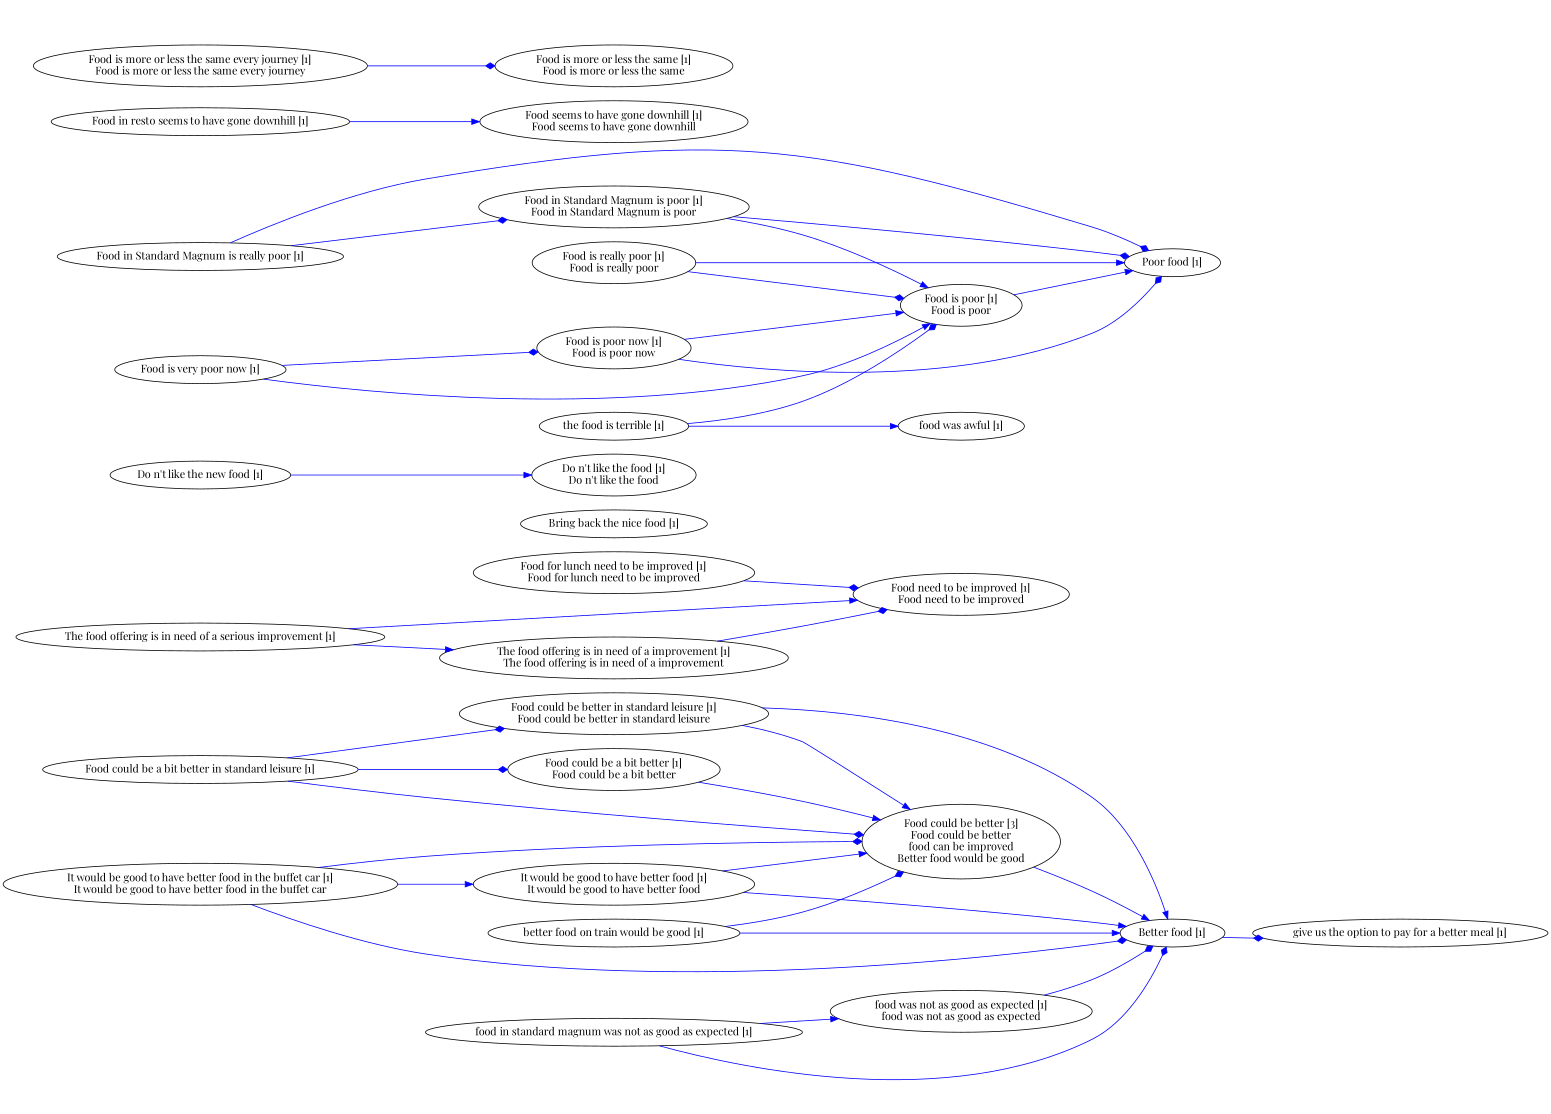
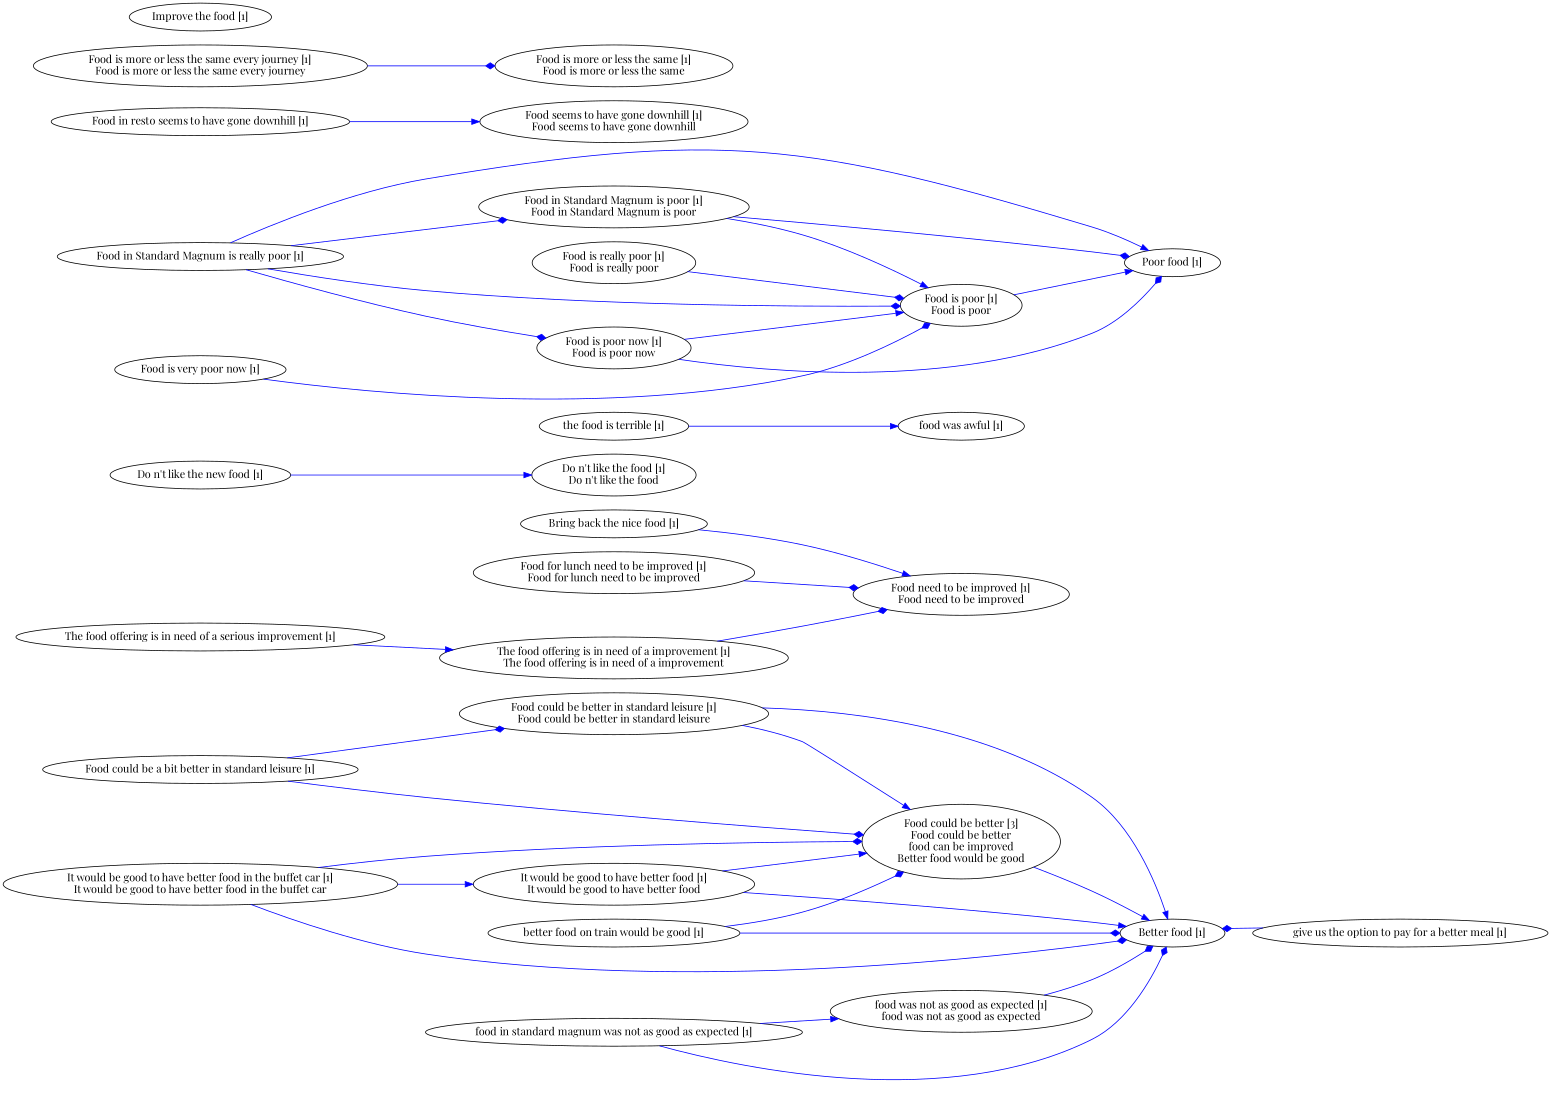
none -> (200, 17)
(686, 150) -> (686, 150)
(906, 263) -> none
(405, 359) -> (390, 308)
(816, 396) -> (578, 300)
(599, 398) -> (599, 398)
(599, 615) -> (802, 545)
(614, 770) -> none
(926, 933) -> (926, 933)
(1238, 938) -> (1247, 928)
